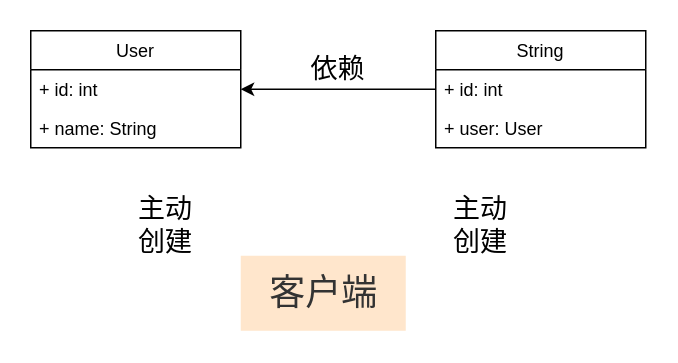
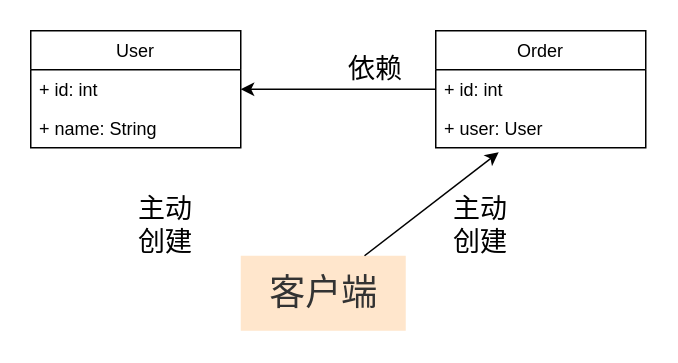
(540, 51) -> (540, 51)
(338, 70) -> (376, 70)
none -> (427, 207)
